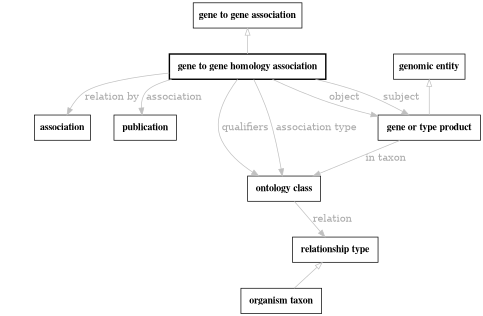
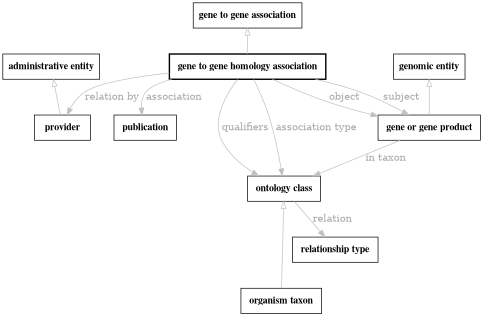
none -> (51, 67)
(62, 128) -> (62, 128)
(429, 128) -> (429, 128)
(306, 278) -> (283, 248)
